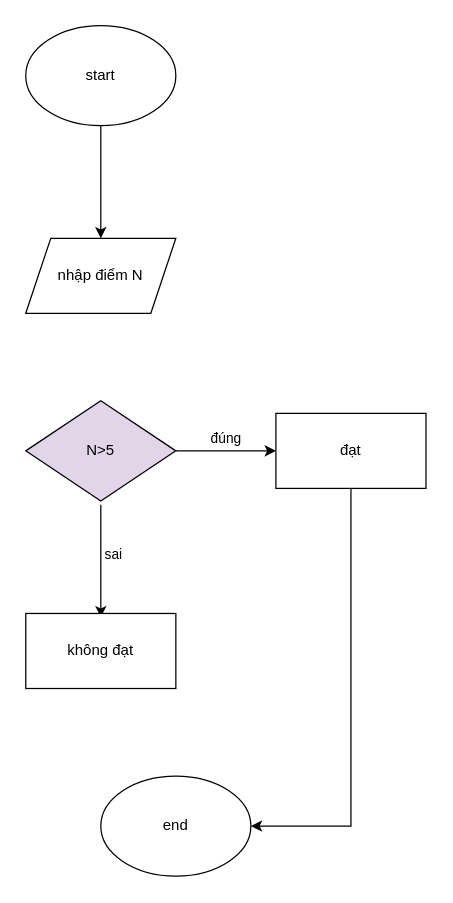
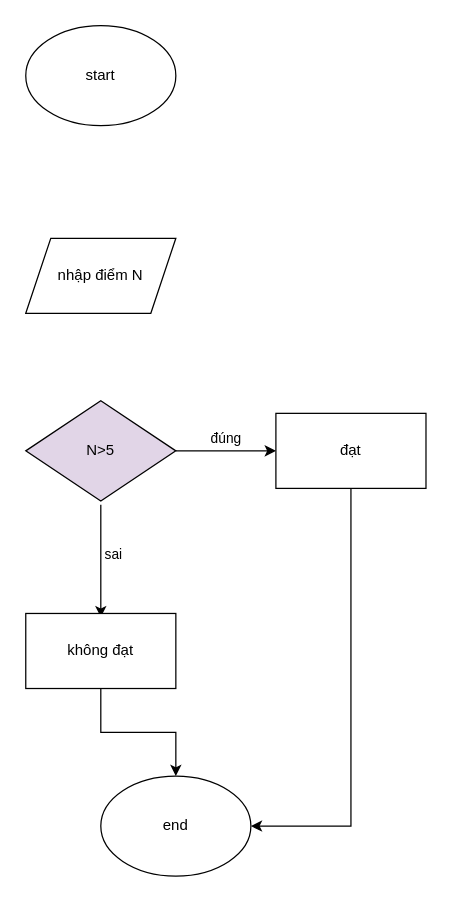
(101, 178) -> none
none -> (134, 732)
